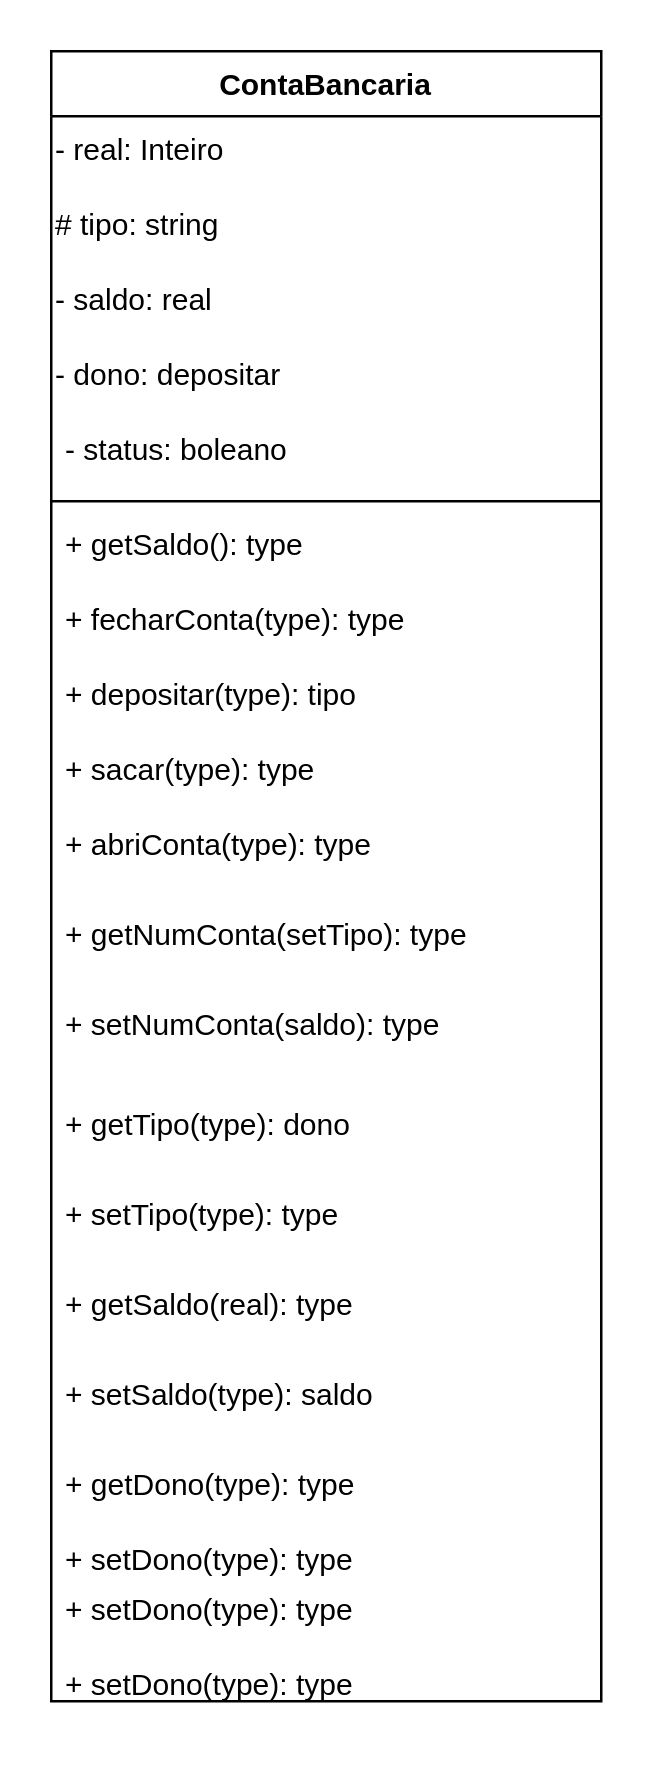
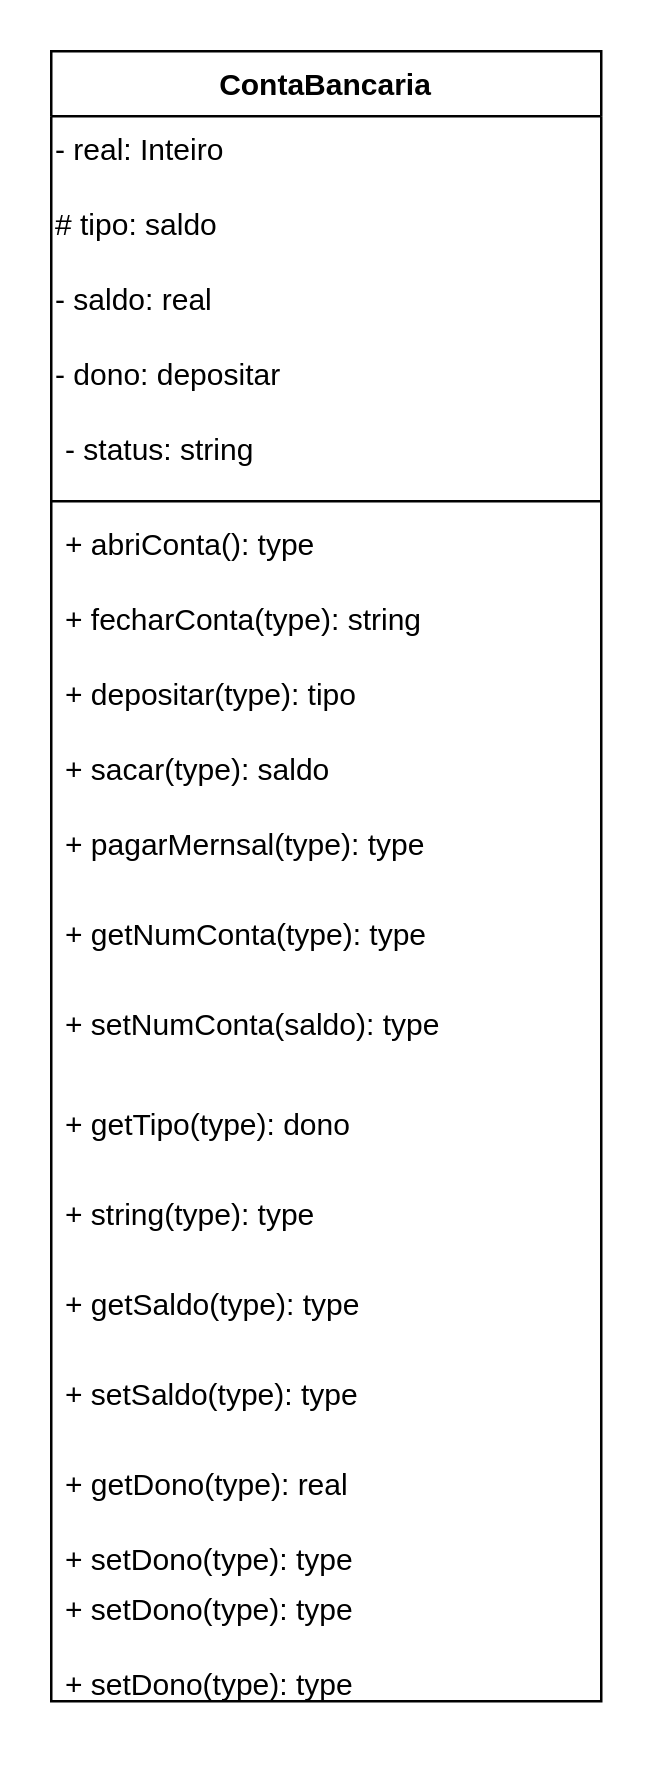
(154, 227) -> (146, 227)
(192, 450) -> (184, 450)
(201, 545) -> (209, 545)
(263, 620) -> (276, 620)
(213, 770) -> (217, 770)
(243, 845) -> (268, 845)
(285, 935) -> (263, 935)
(226, 1215) -> (217, 1215)
(230, 1305) -> (234, 1305)
(239, 1395) -> (234, 1395)
(230, 1485) -> (226, 1485)
